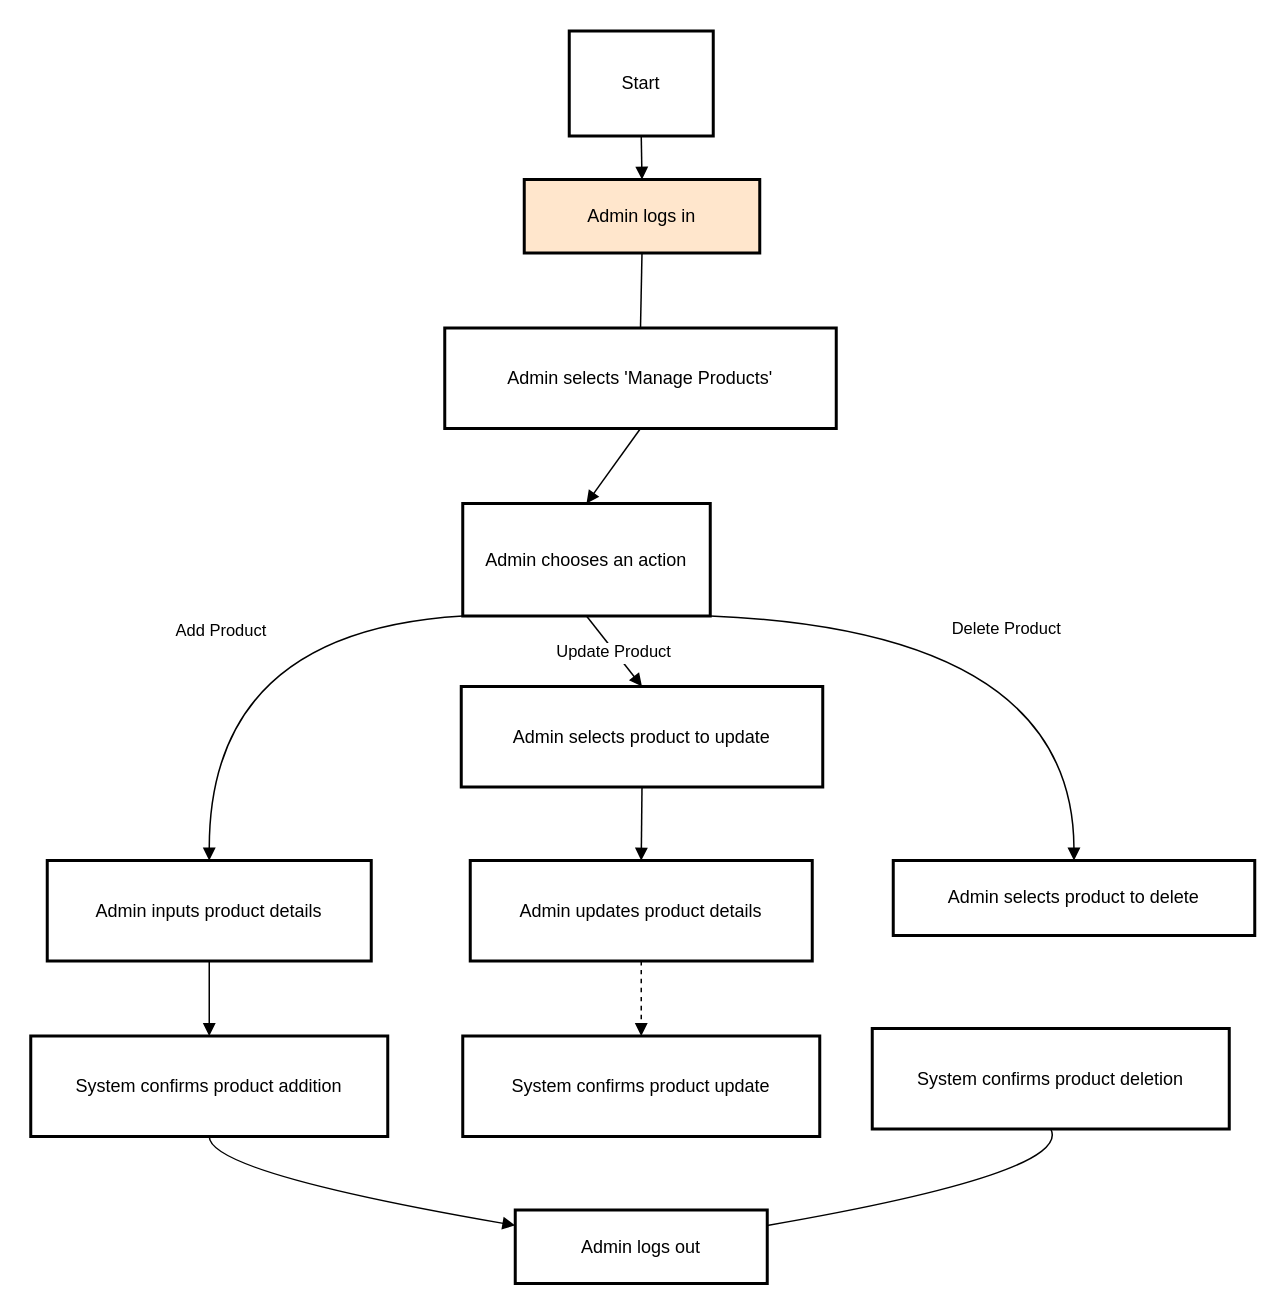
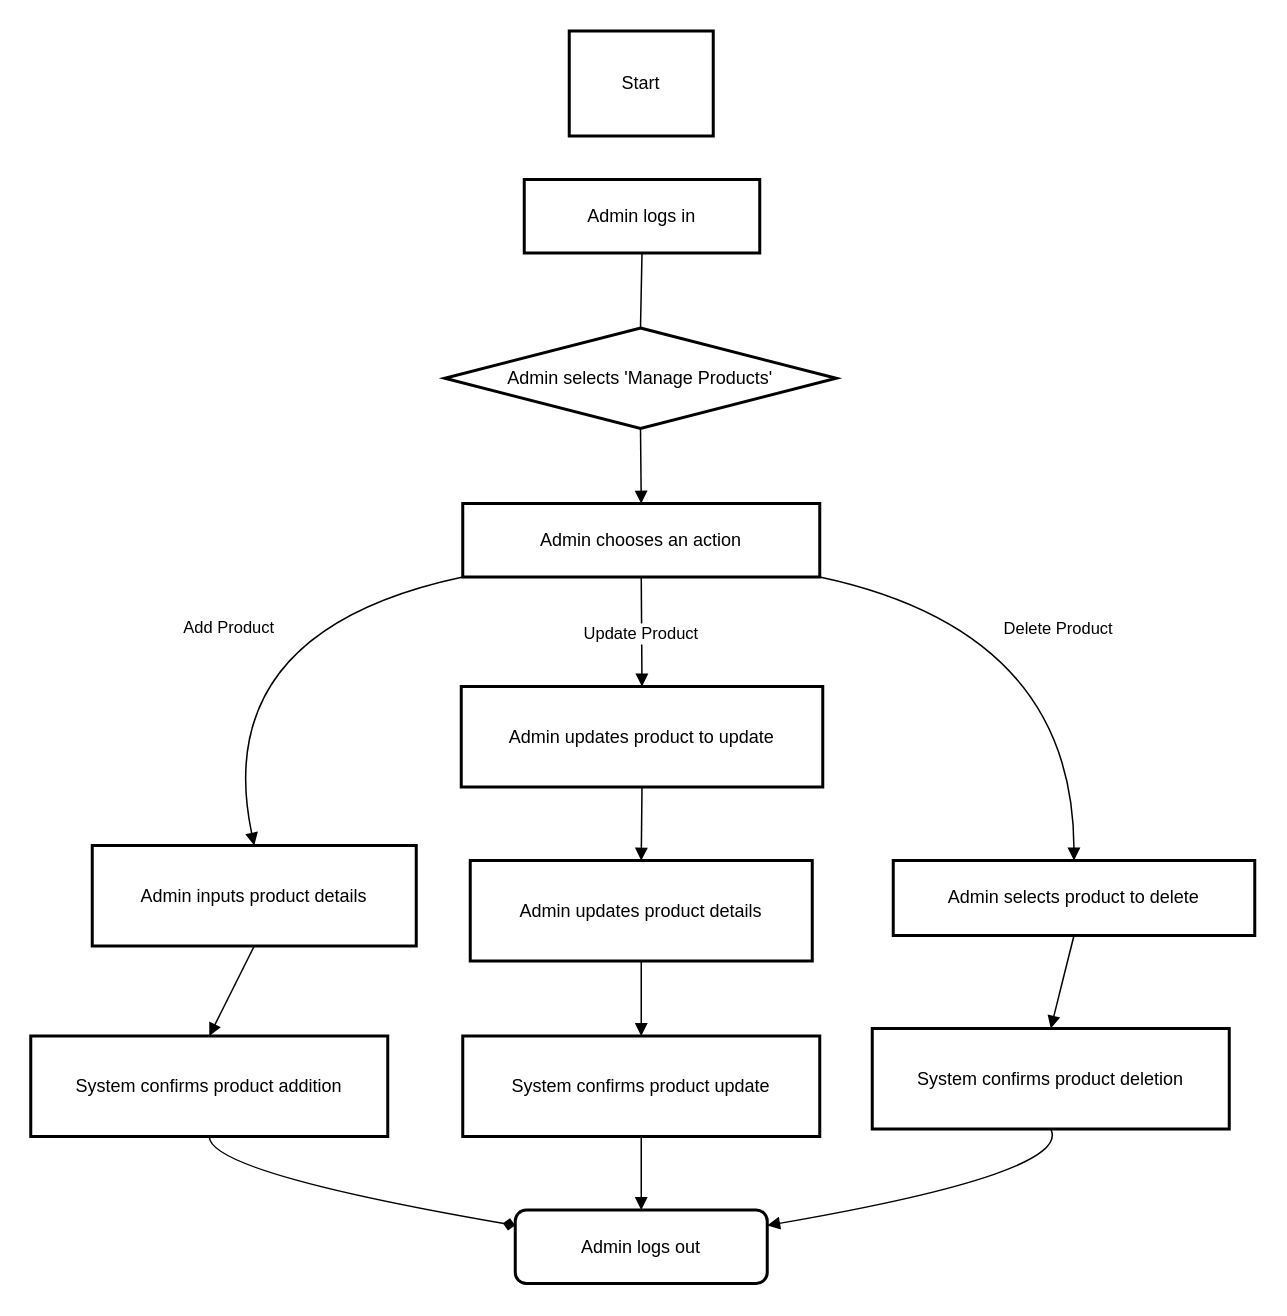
(642, 151) -> none
(642, 216) -> (642, 216)
(641, 378) -> (641, 378)
(587, 560) -> (641, 540)
(642, 737) -> (642, 737)
(209, 911) -> (254, 896)
none -> (1064, 976)
(641, 994) -> (641, 994)
none -> (641, 1167)
(501, 1223) -> (502, 1223)
(775, 1224) -> (780, 1223)
(641, 1247) -> (641, 1247)
